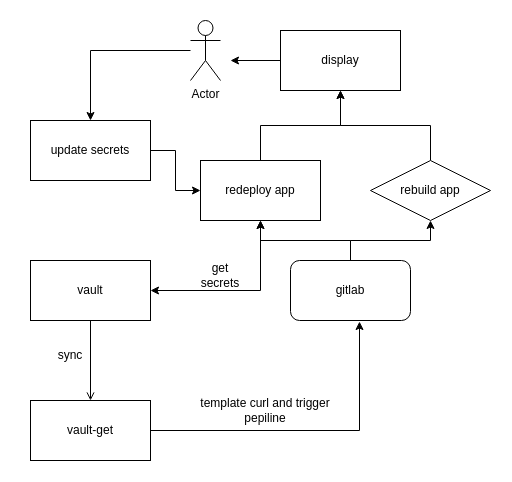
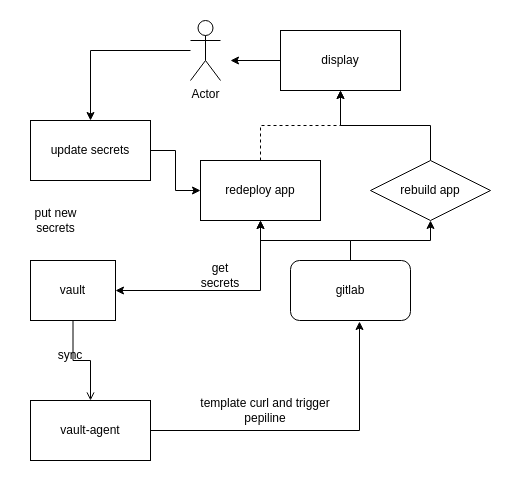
(283, 126) -> (283, 126)
none -> (56, 221)
(91, 291) -> (73, 291)
(91, 431) -> (91, 431)
